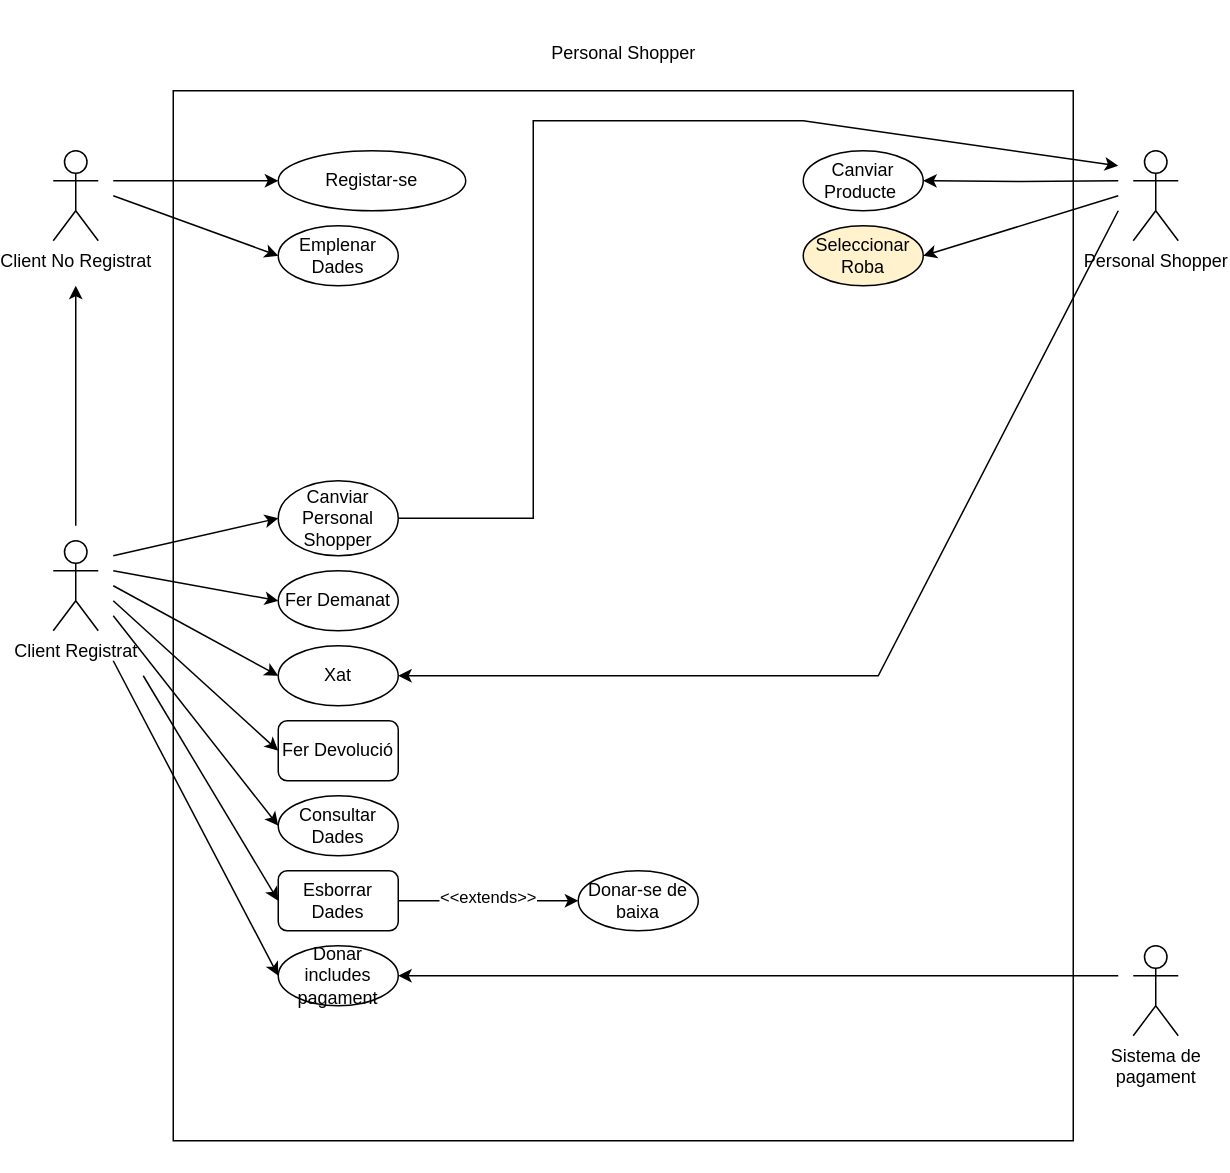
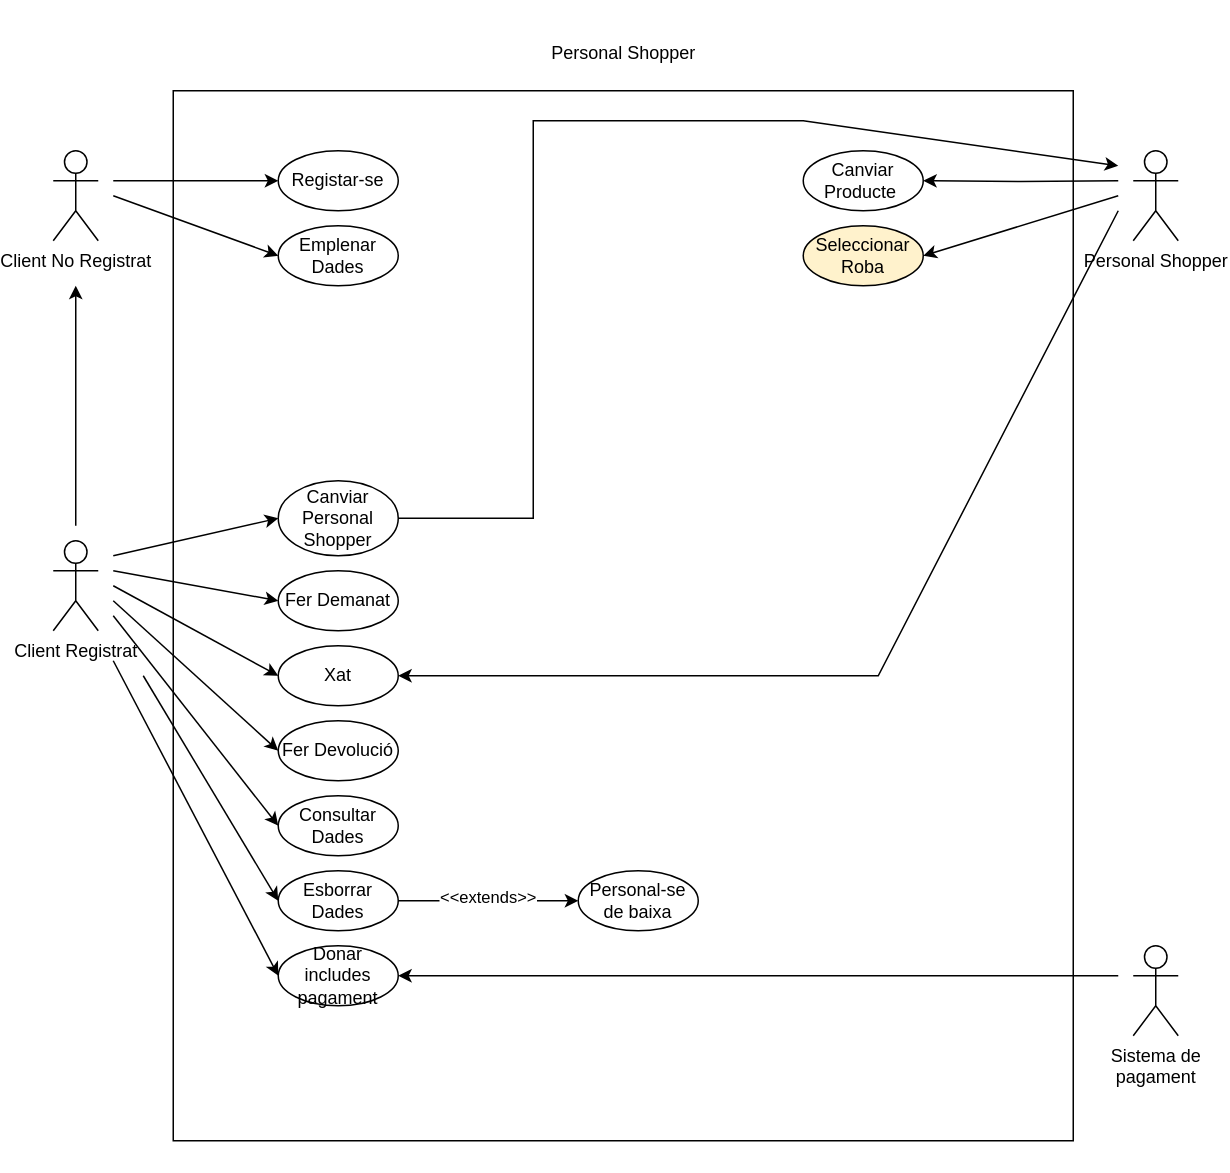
(372, 181) -> (338, 181)
(338, 751) -> (338, 751)
(338, 901) -> (338, 901)
(638, 901) -> (638, 901)
